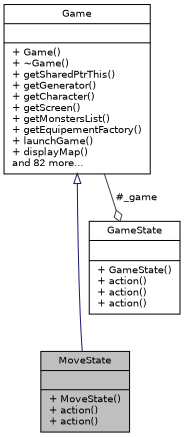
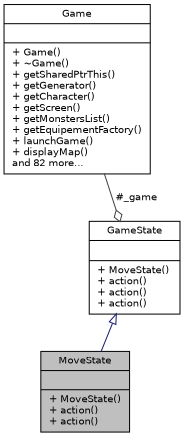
(79, 268) -> (107, 338)
(135, 270) -> (134, 270)
